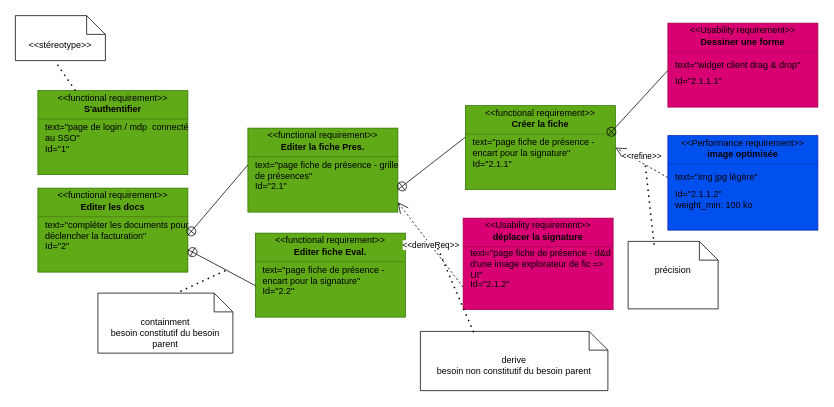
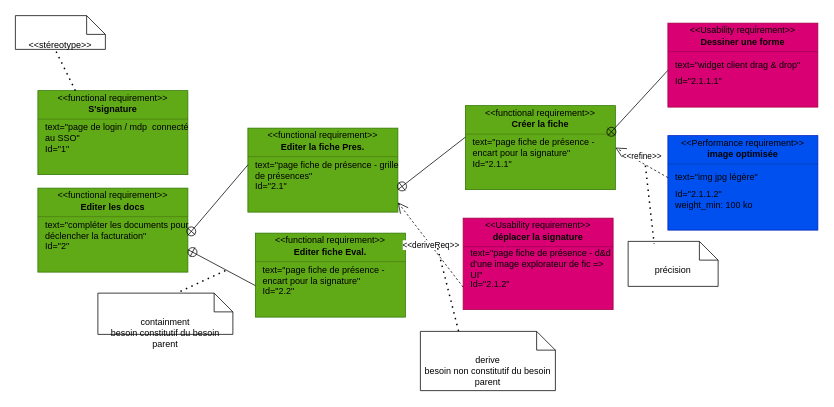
(60, 38) -> (60, 32)
(113, 109) -> (113, 109)
(673, 275) -> (673, 264)
(165, 323) -> (165, 314)
(514, 361) -> (488, 361)
